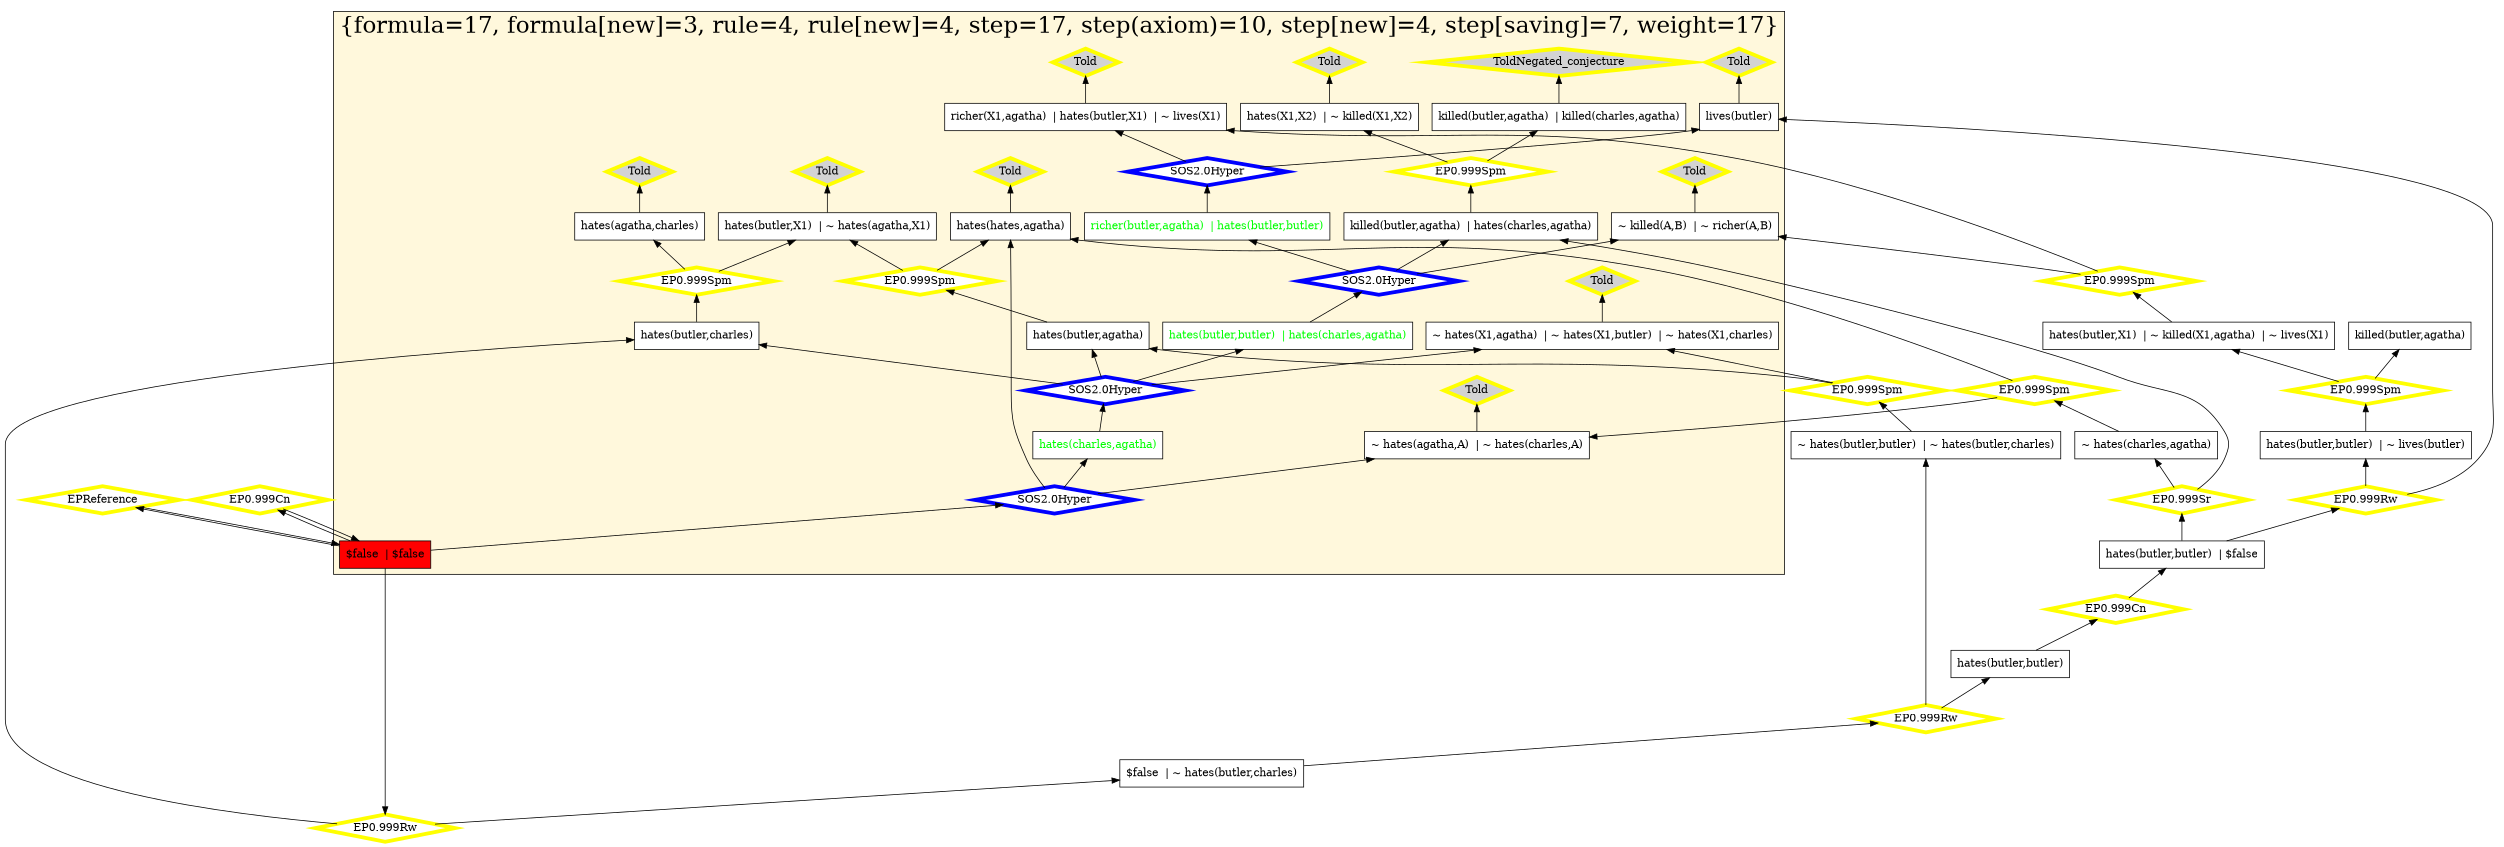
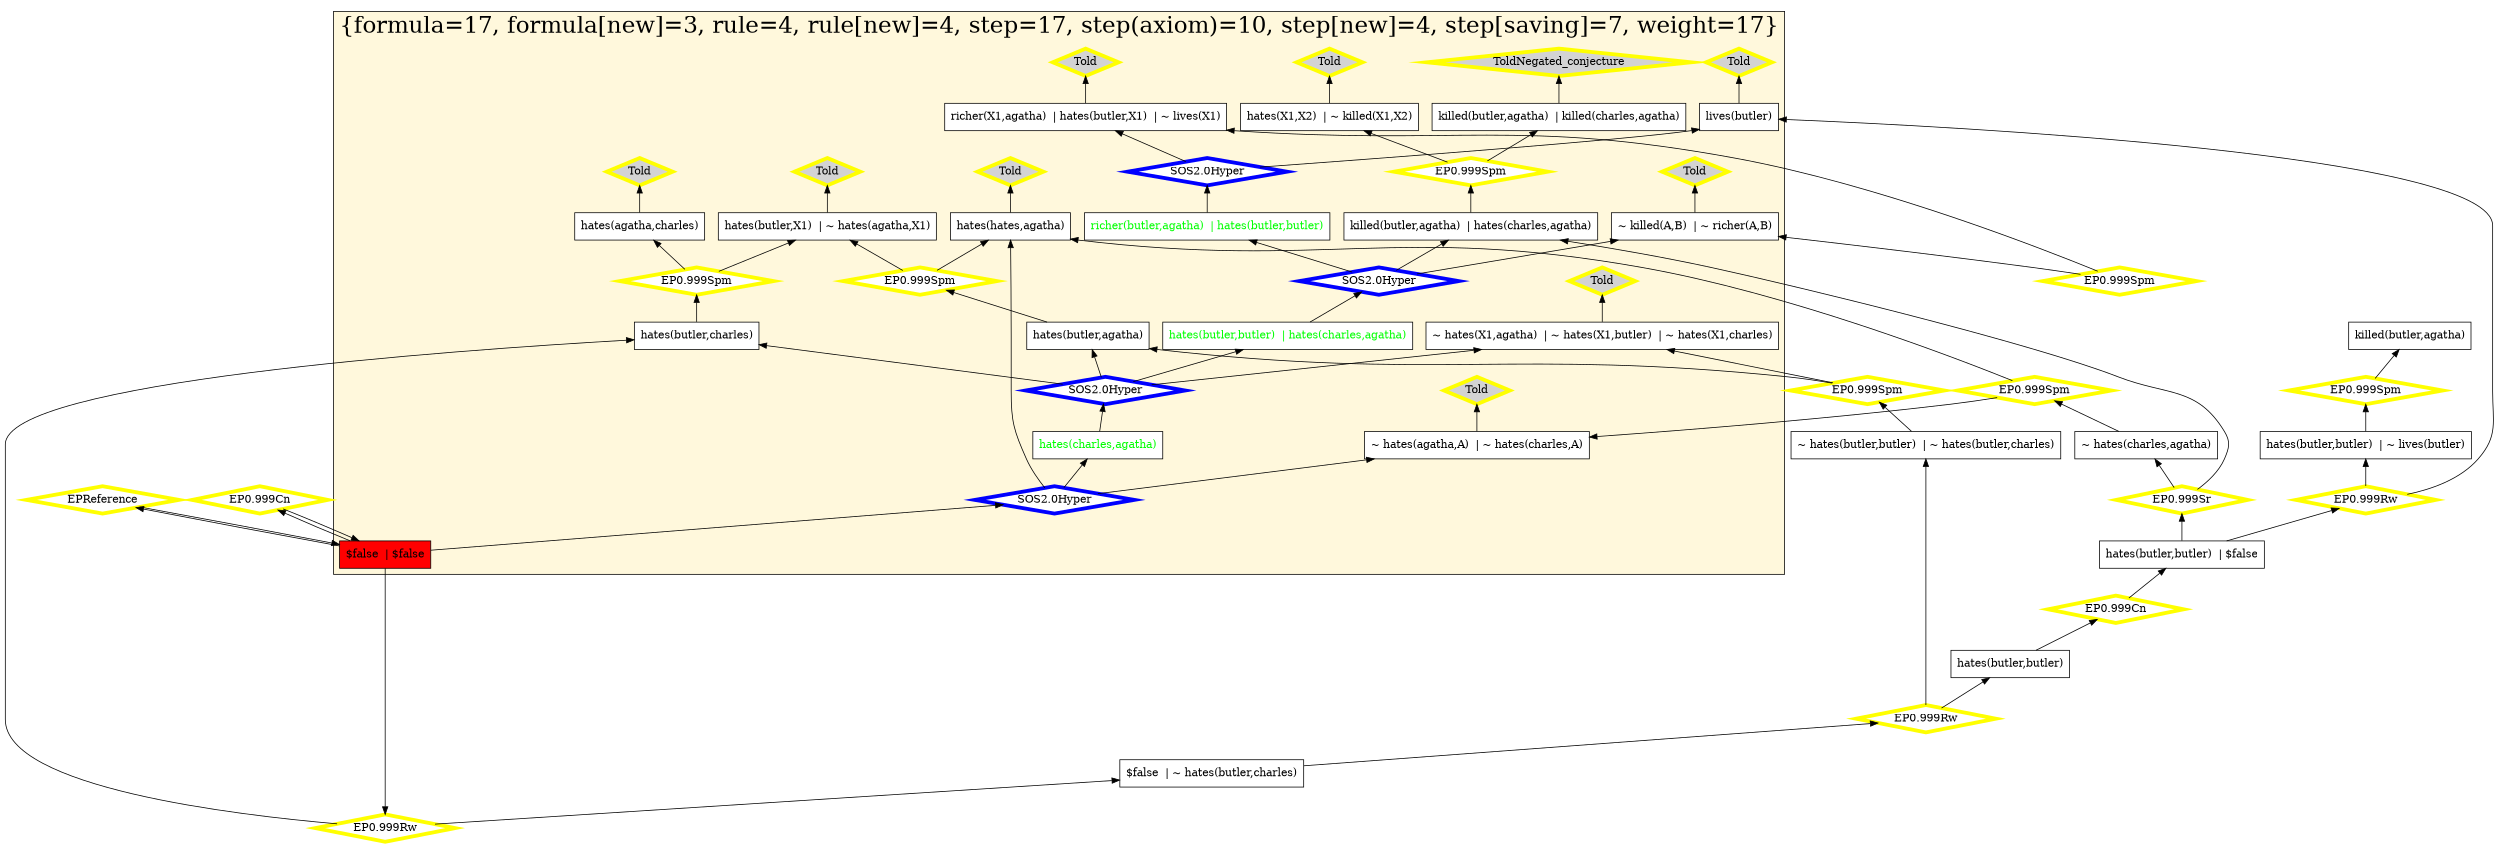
(2189, 336) -> none
